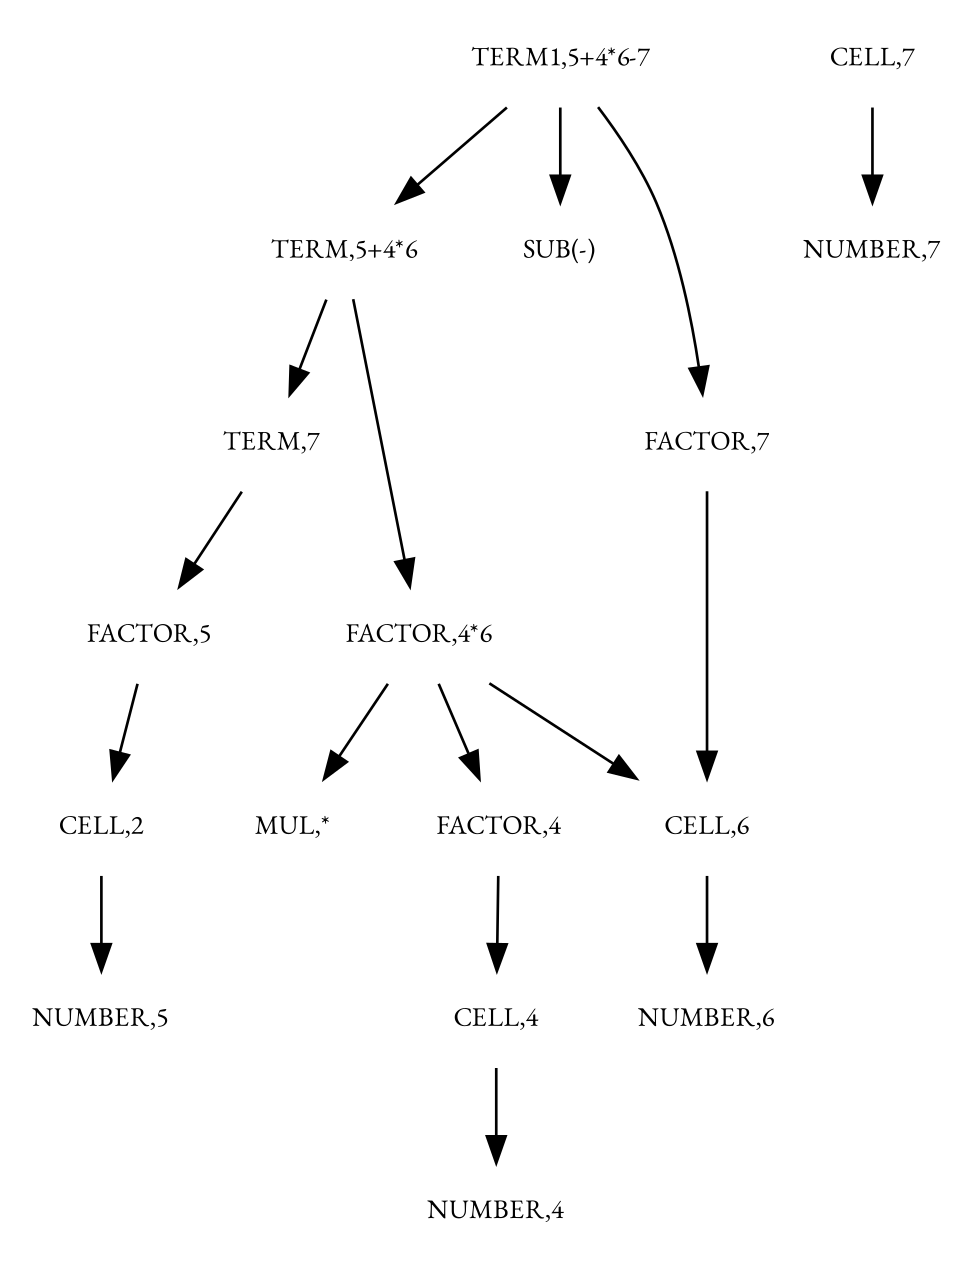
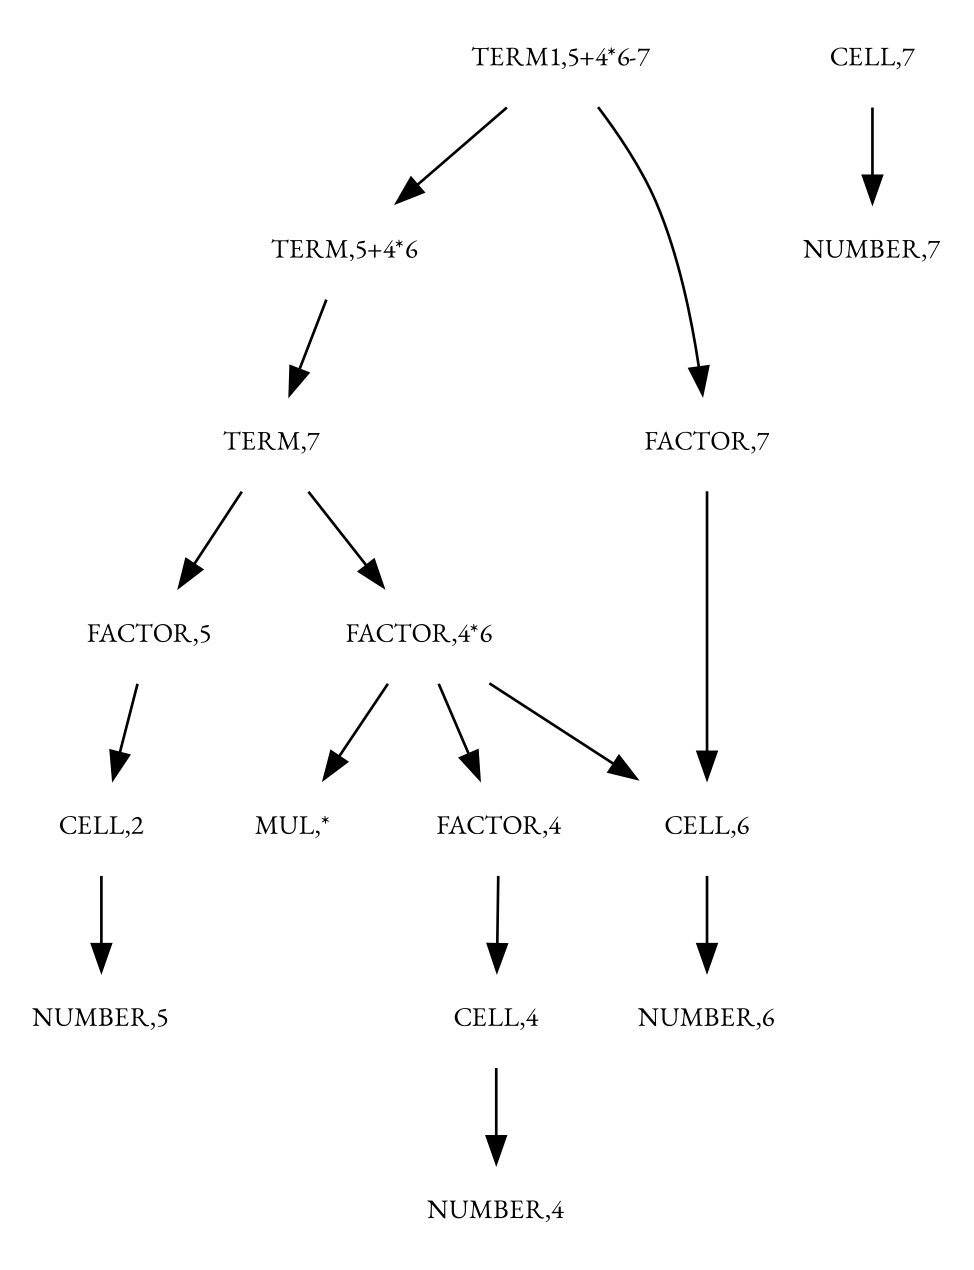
(560, 251) -> none
(379, 430) -> (337, 528)
